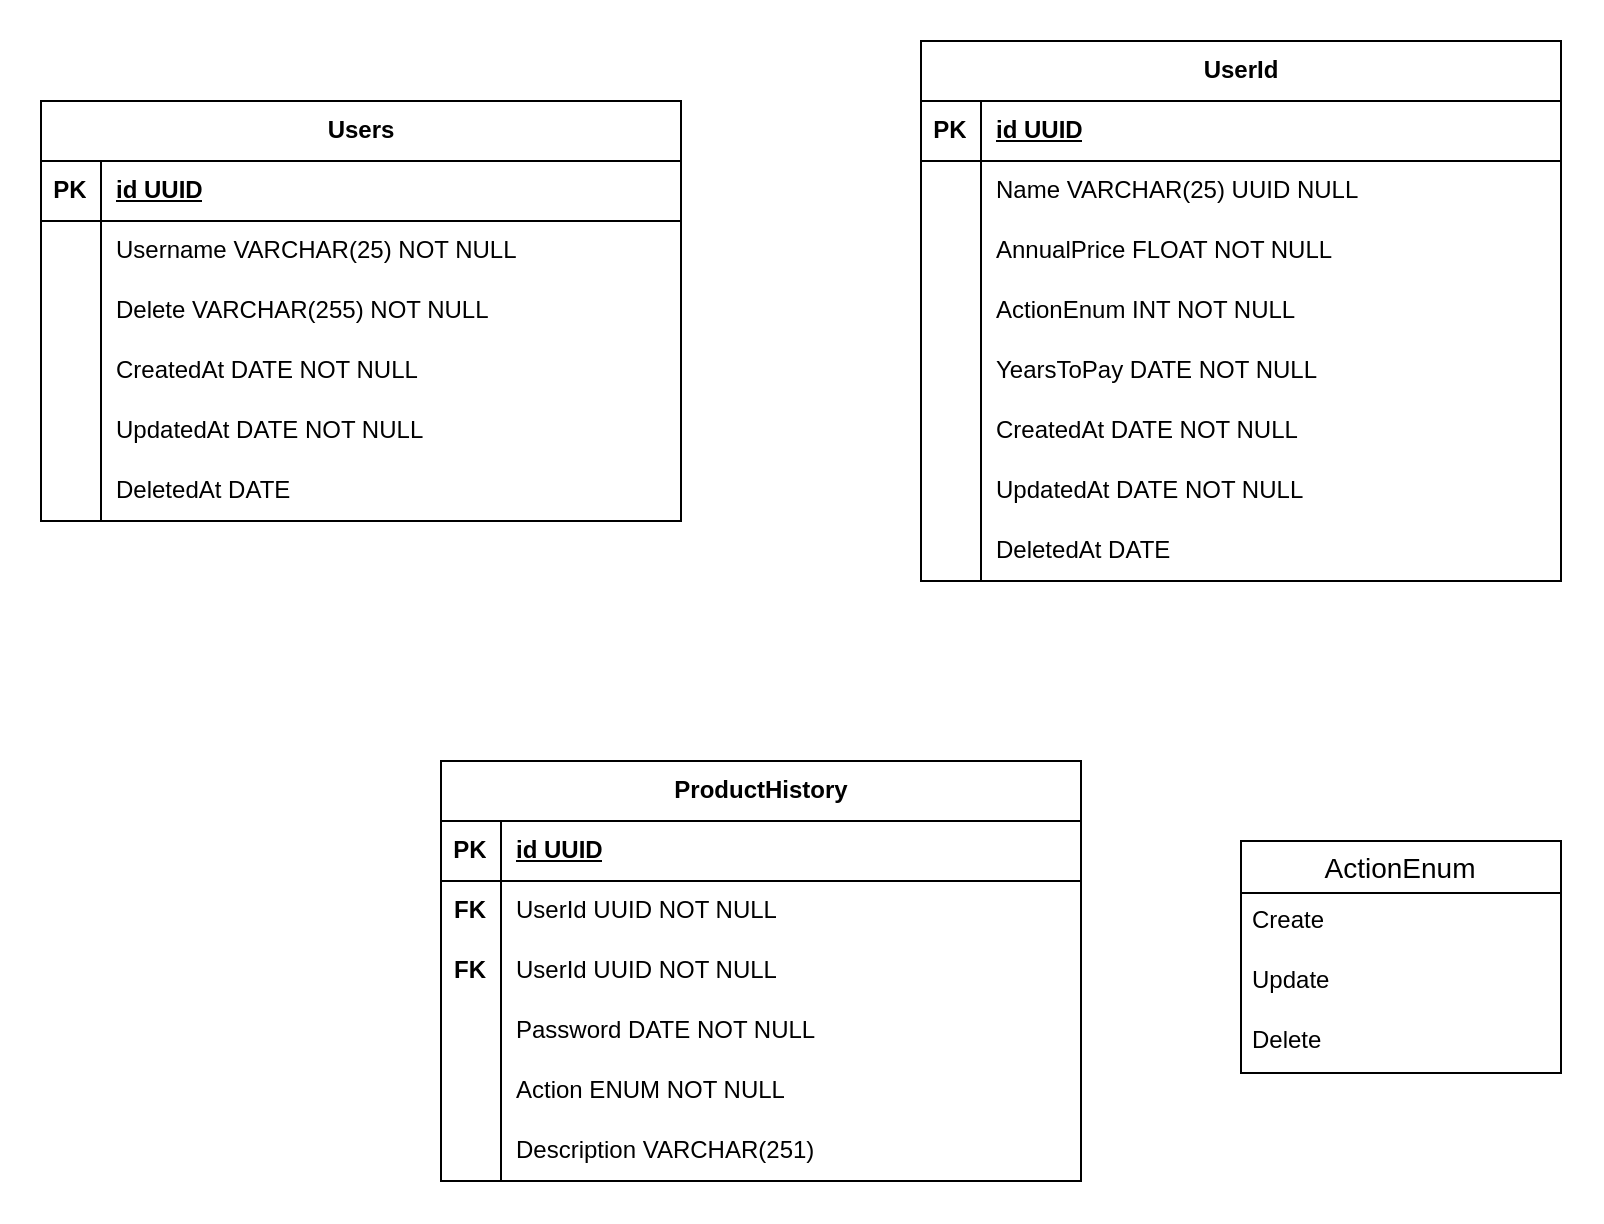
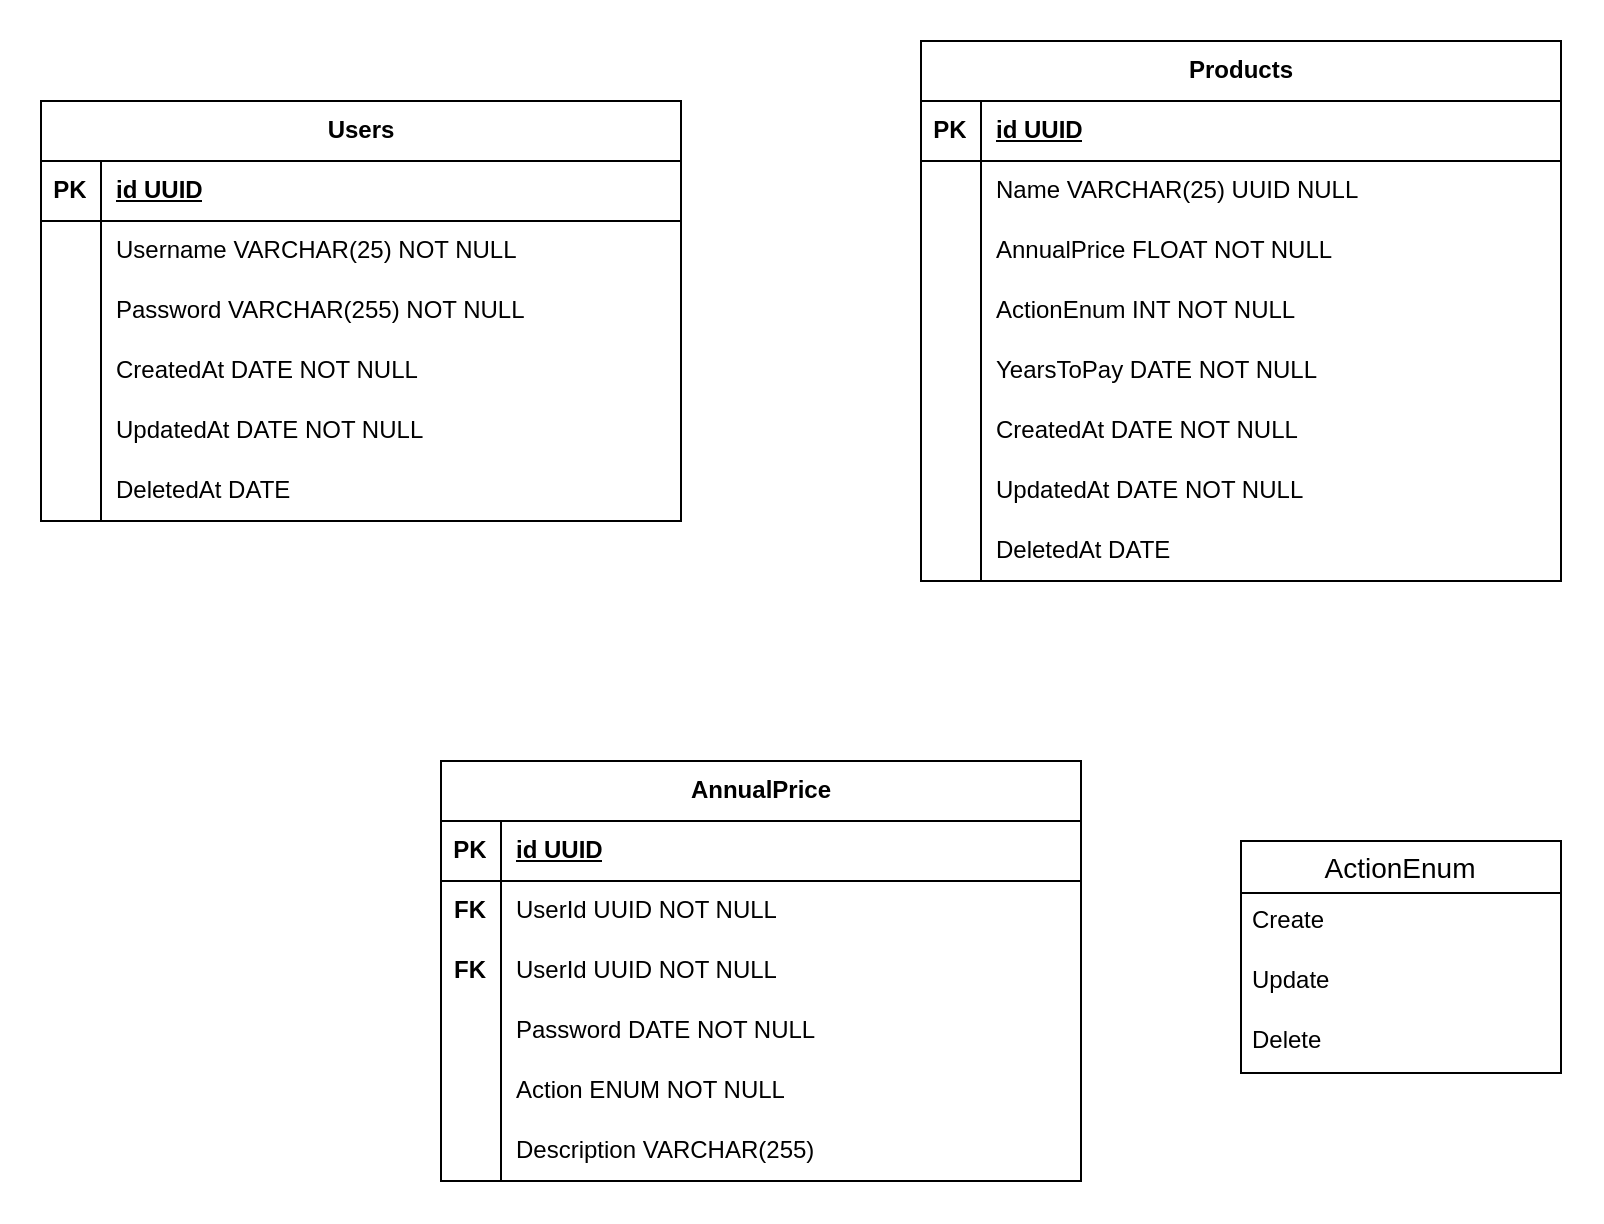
(1242, 71) -> (1242, 71)
(293, 311) -> (309, 311)
(762, 791) -> (762, 791)
(669, 1151) -> (669, 1151)
